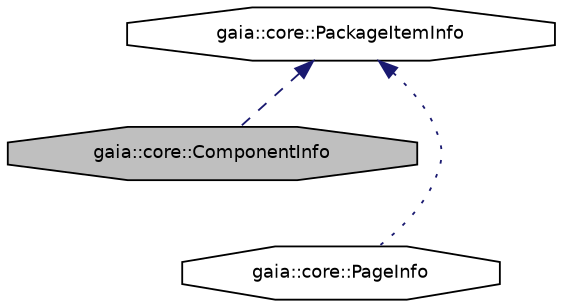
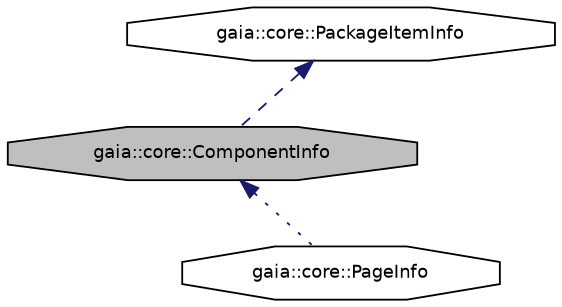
(441, 163) -> (284, 220)
